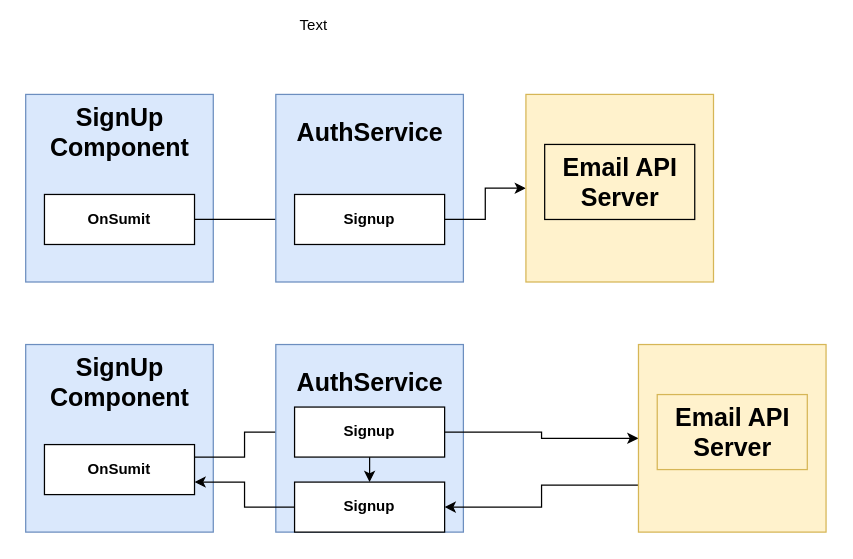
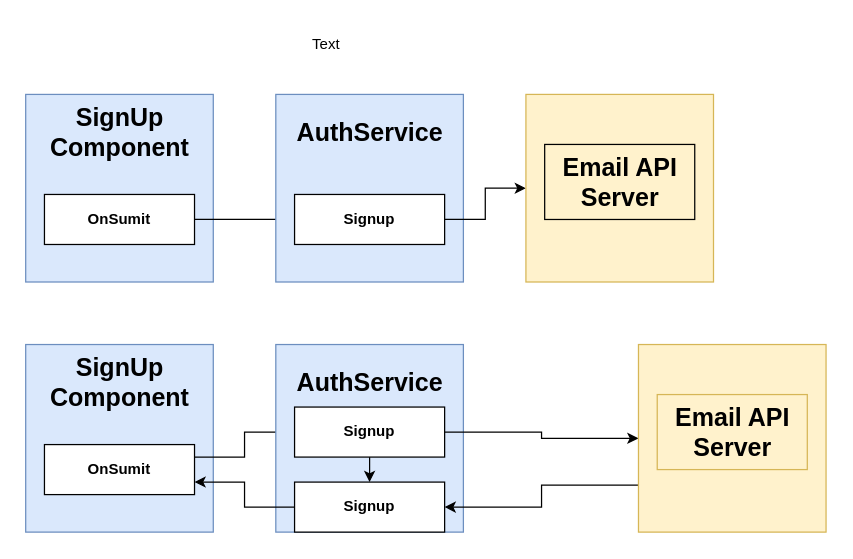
(313, 26) -> (326, 44)
